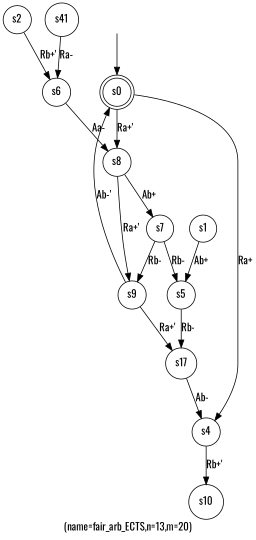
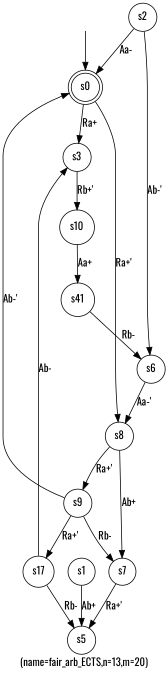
none -> (117, 48)
(48, 56) -> (155, 191)
(67, 56) -> (129, 336)
(99, 129) -> (144, 403)
(148, 258) -> (95, 537)
none -> (77, 260)
(179, 261) -> (114, 607)
(181, 325) -> (58, 603)
(206, 432) -> (77, 157)
